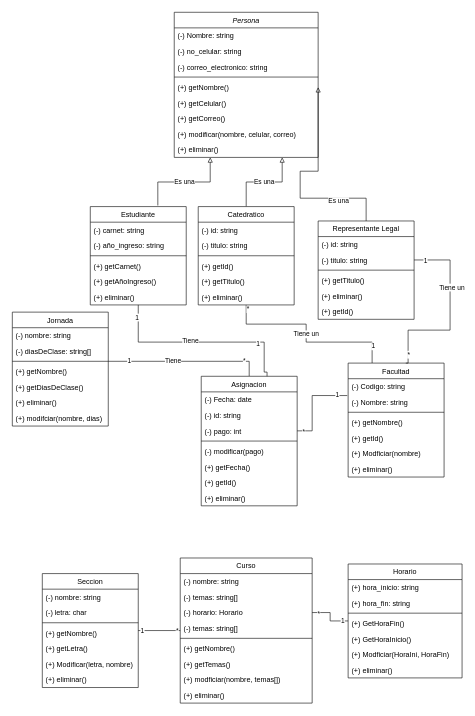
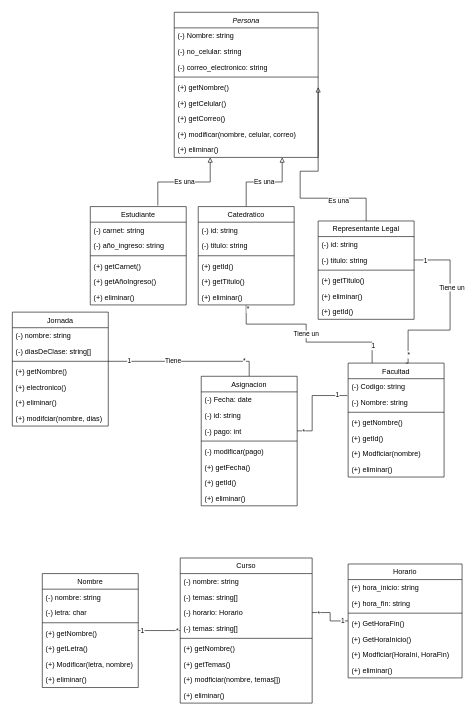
(264, 354) -> none
(53, 388) -> (47, 388)
(90, 582) -> (90, 582)
